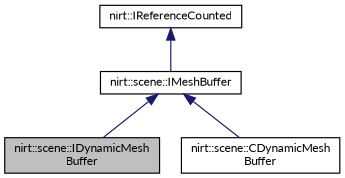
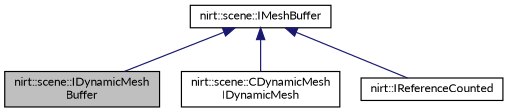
(171, 56) -> (352, 55)
(261, 155) -> (261, 89)
